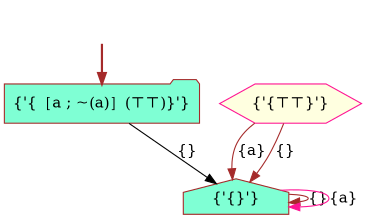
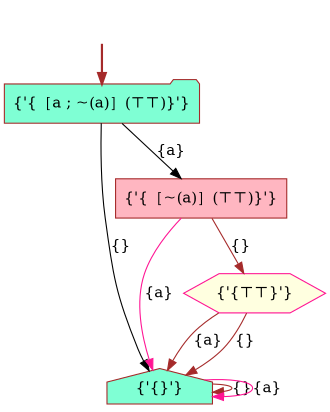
none -> (201, 198)
